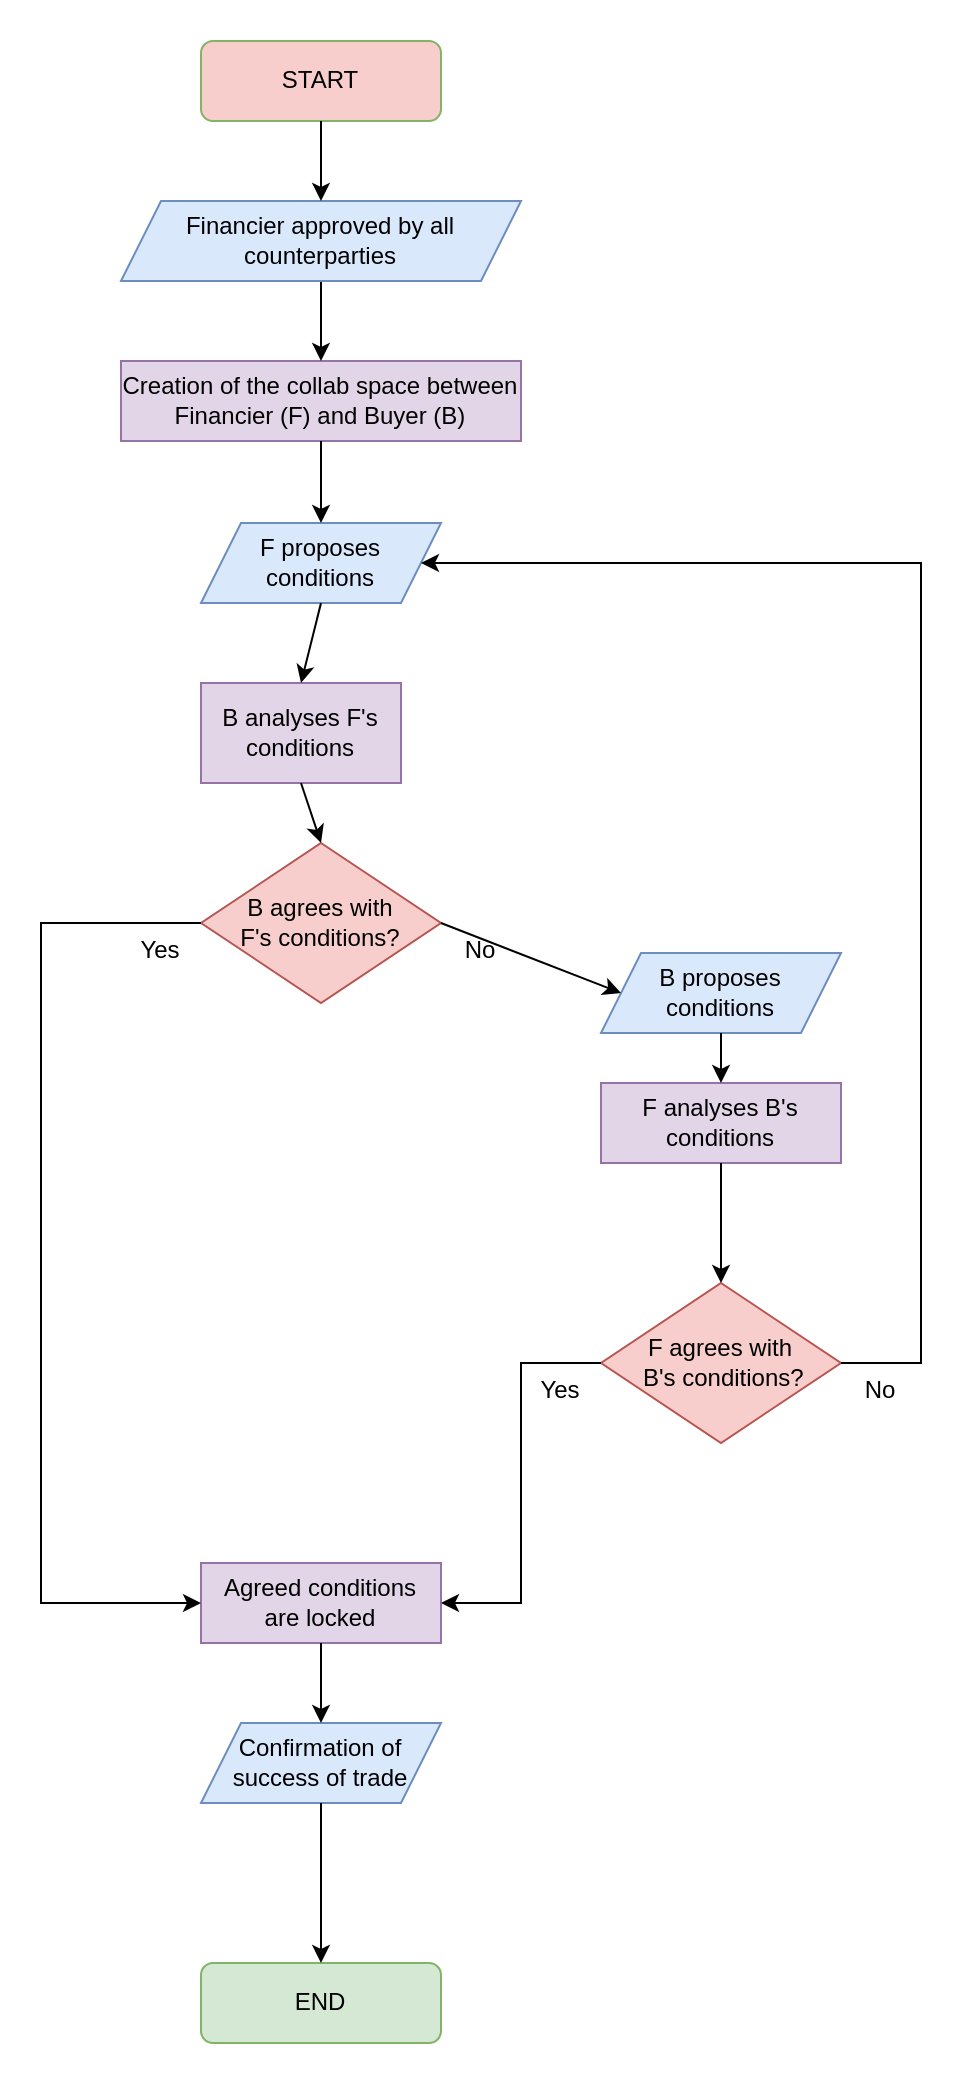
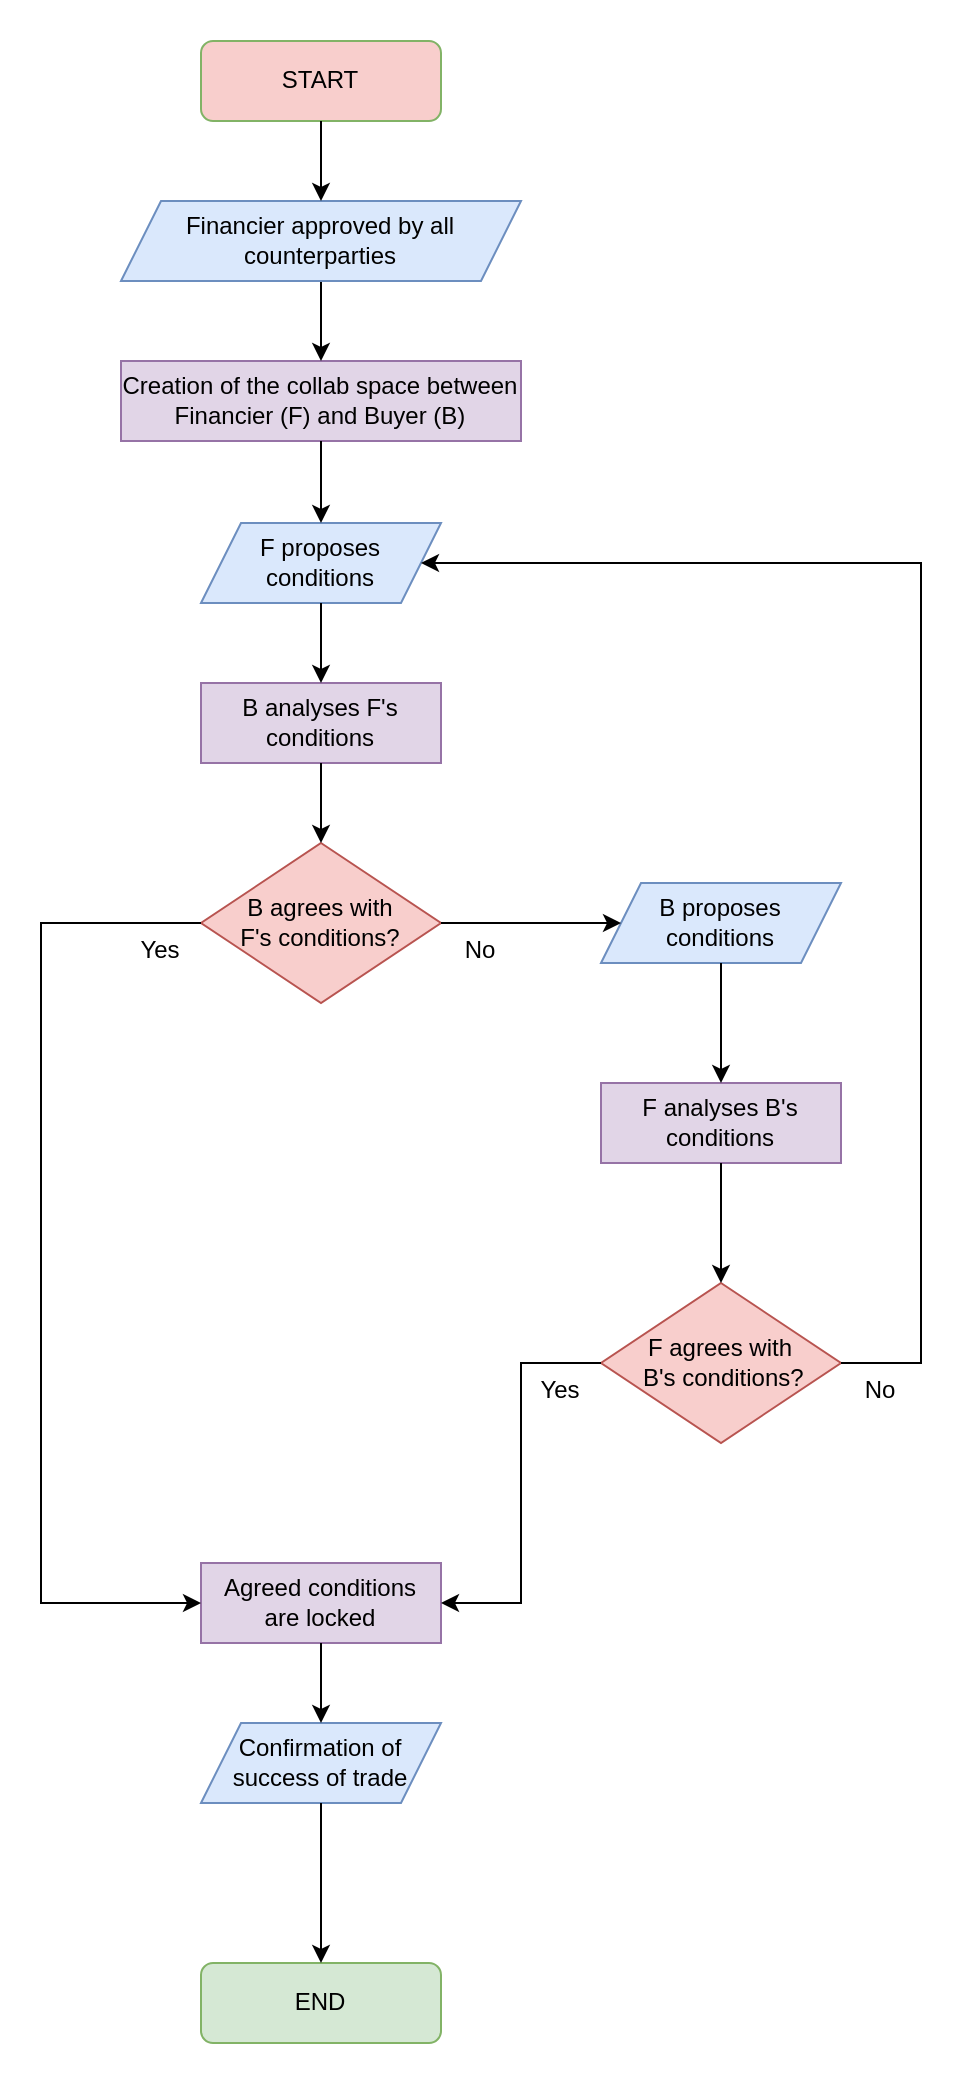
(301, 733) -> (321, 723)
(721, 993) -> (721, 923)
